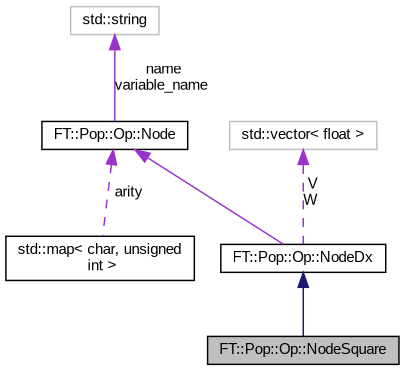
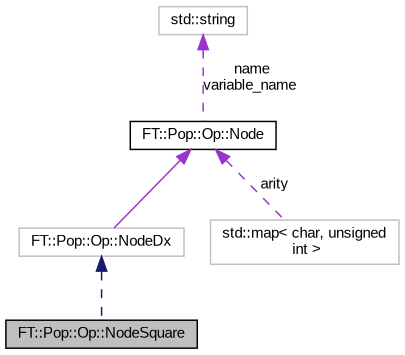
(115, 86) -> (203, 86)
(303, 135) -> none
(100, 258) -> (305, 242)
(303, 258) -> (102, 242)
(303, 312) -> (102, 296)
